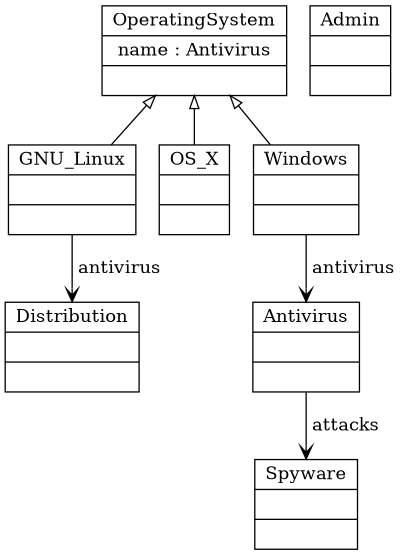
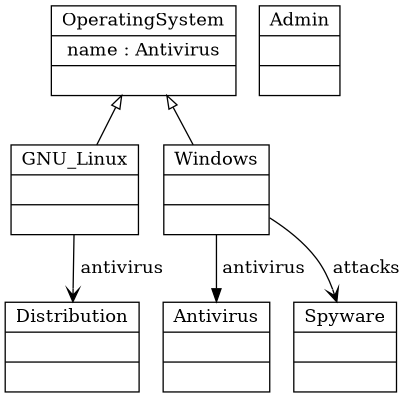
(194, 190) -> none
(306, 262) -> (216, 262)
(306, 419) -> (307, 248)
